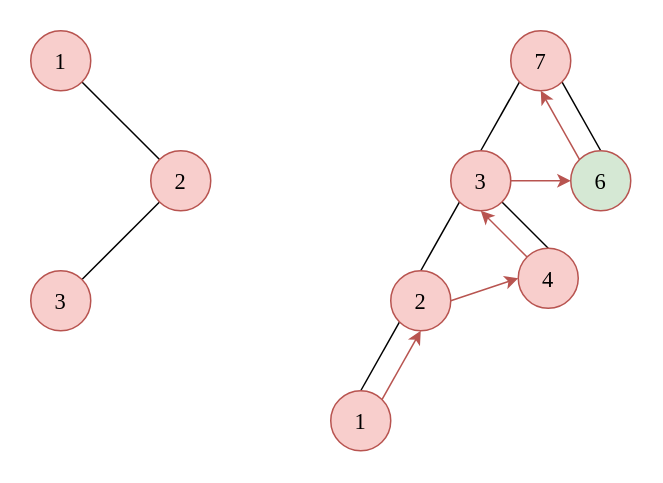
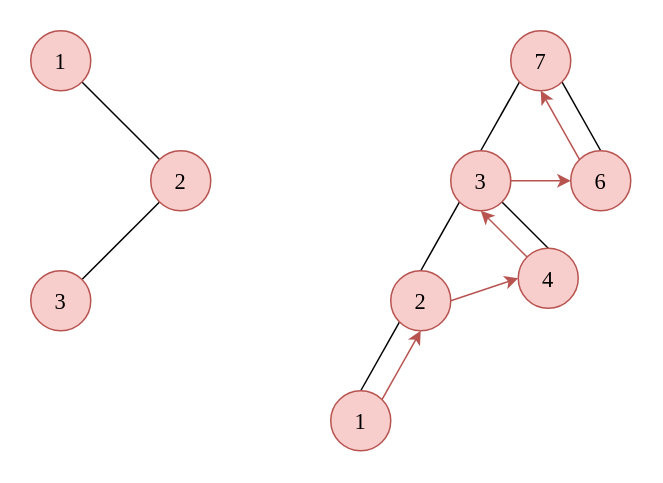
(601, 181) -> (601, 181)
